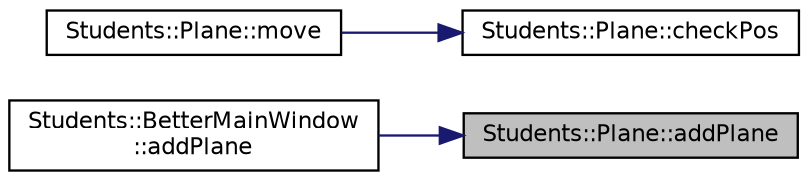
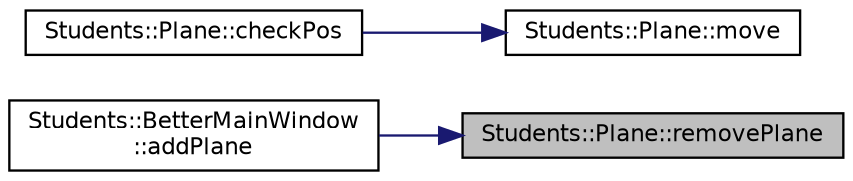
(390, 33) -> (422, 33)
(631, 135) -> (653, 135)
